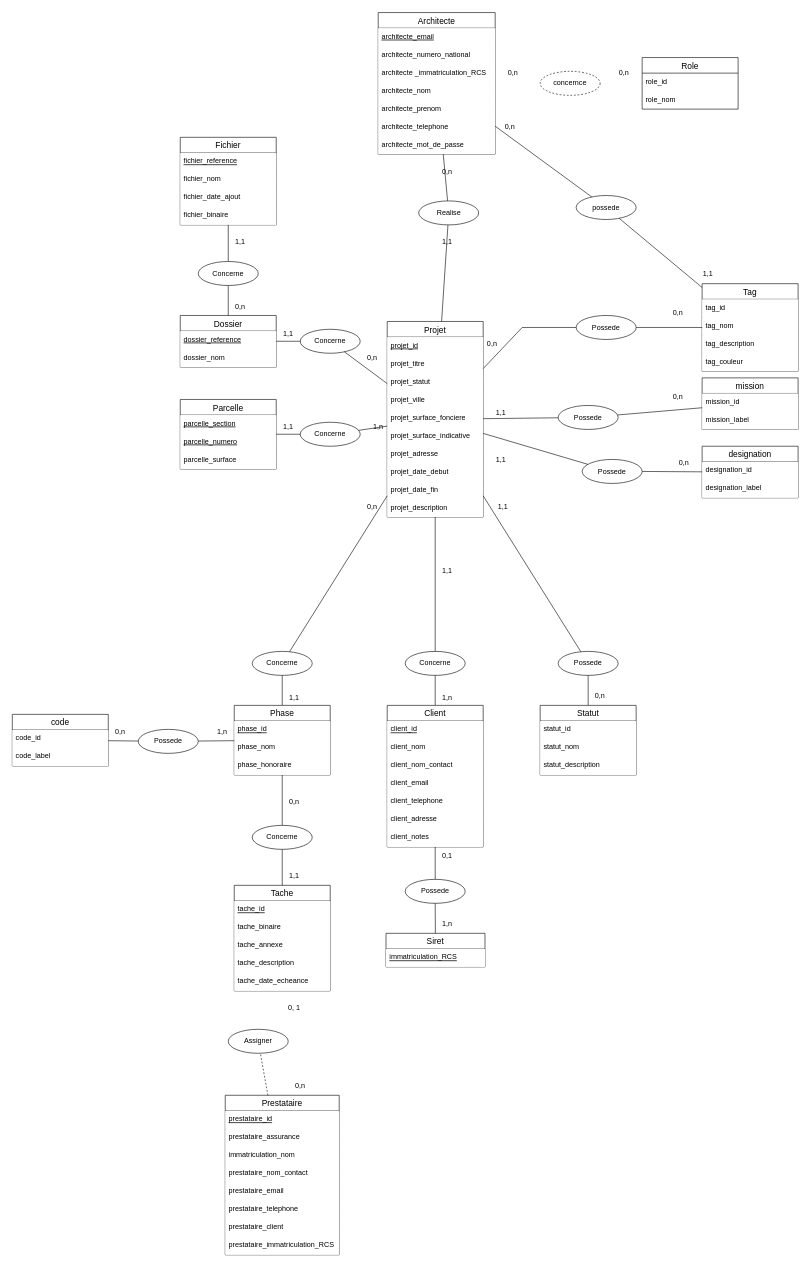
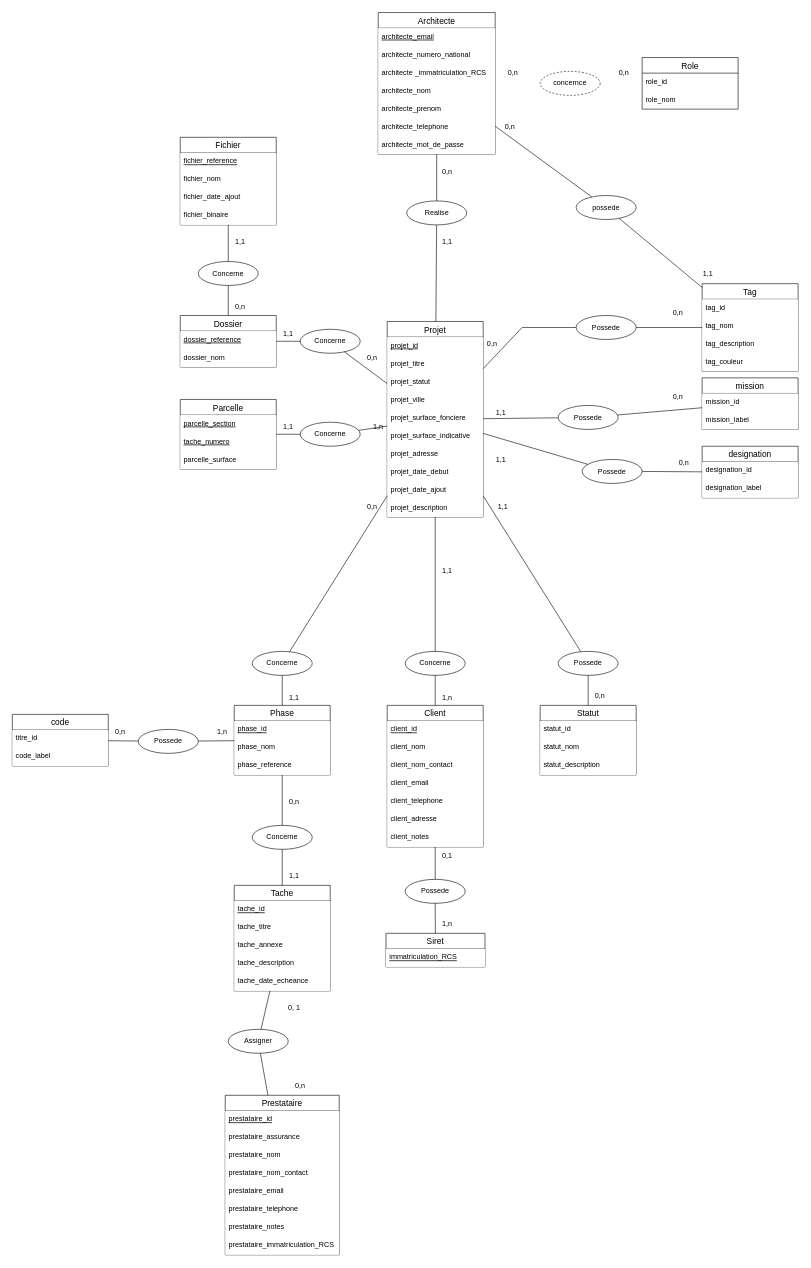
(449, 213) -> (437, 213)
(212, 441) -> (208, 441)
(420, 489) -> (425, 489)
(29, 738) -> (30, 738)
(267, 765) -> (268, 765)
(262, 927) -> (259, 927)
none -> (265, 1011)
(264, 1074) -> (264, 1074)
(263, 1155) -> (258, 1155)
(262, 1227) -> (262, 1227)
